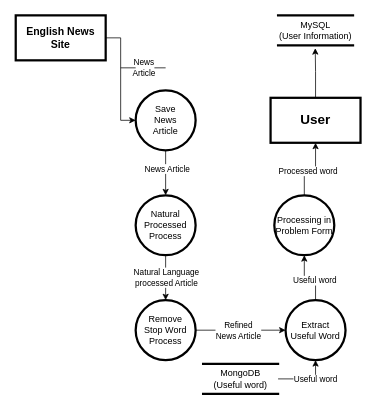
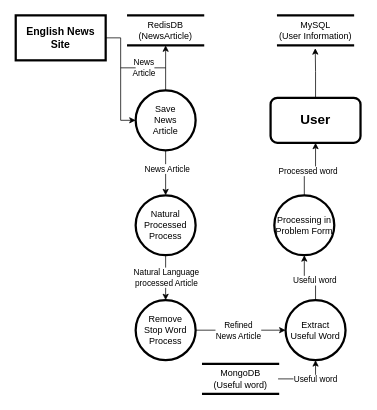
none -> (165, 30)
none -> (165, 70)
(315, 120) -> (315, 120)
